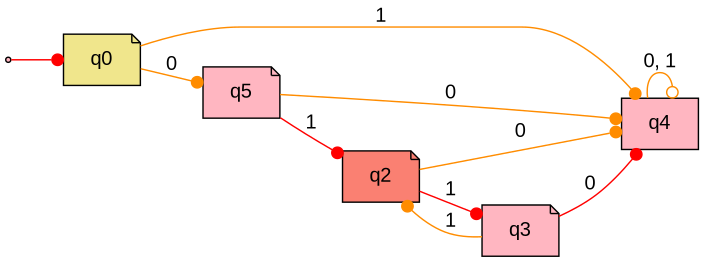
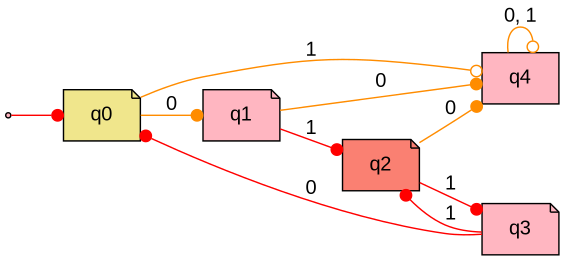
(395, 27) -> (304, 61)
(241, 93) -> (241, 115)
(599, 192) -> (313, 202)
(444, 232) -> (442, 224)
